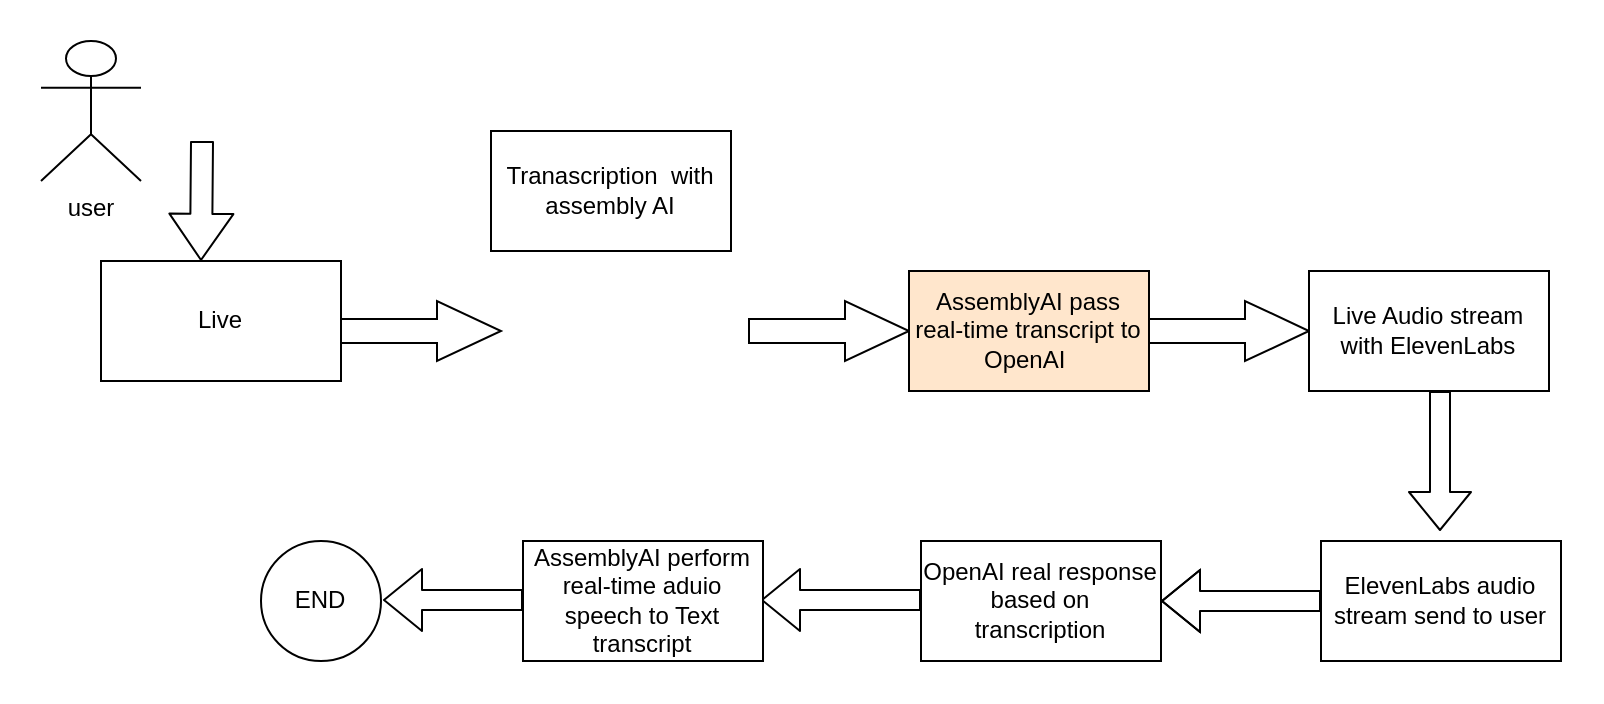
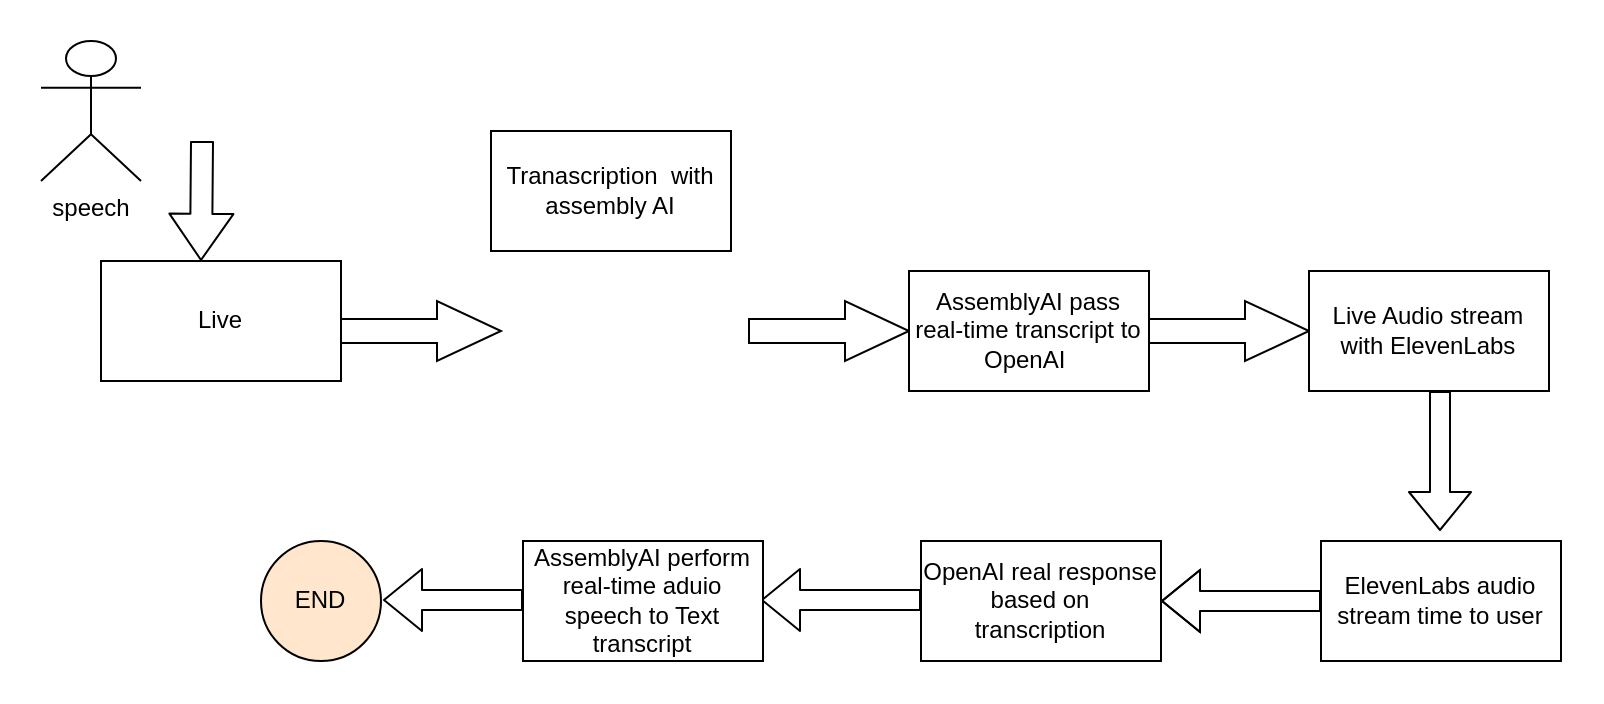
(92, 209) -> (92, 209)
(1029, 331) -> (1029, 331)
(321, 601) -> (321, 601)
(1441, 601) -> (1441, 601)
